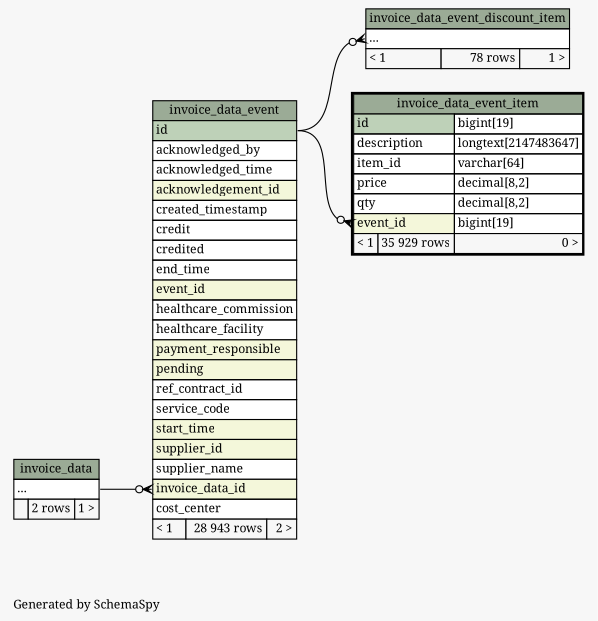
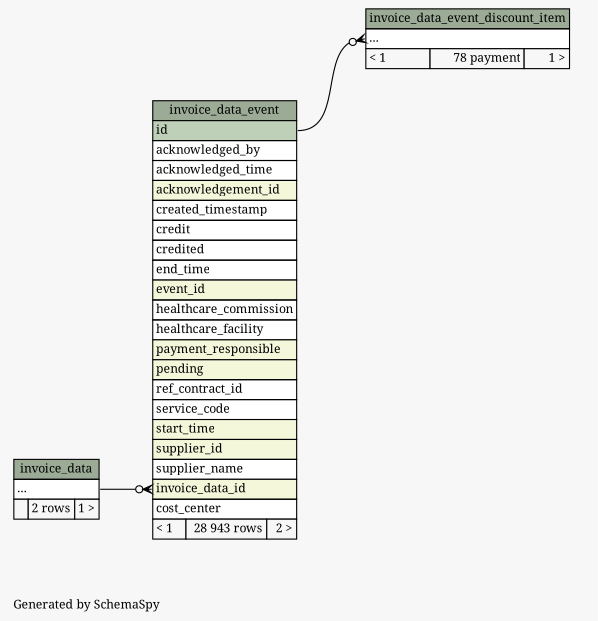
(493, 58) -> (487, 58)
(468, 174) -> none
